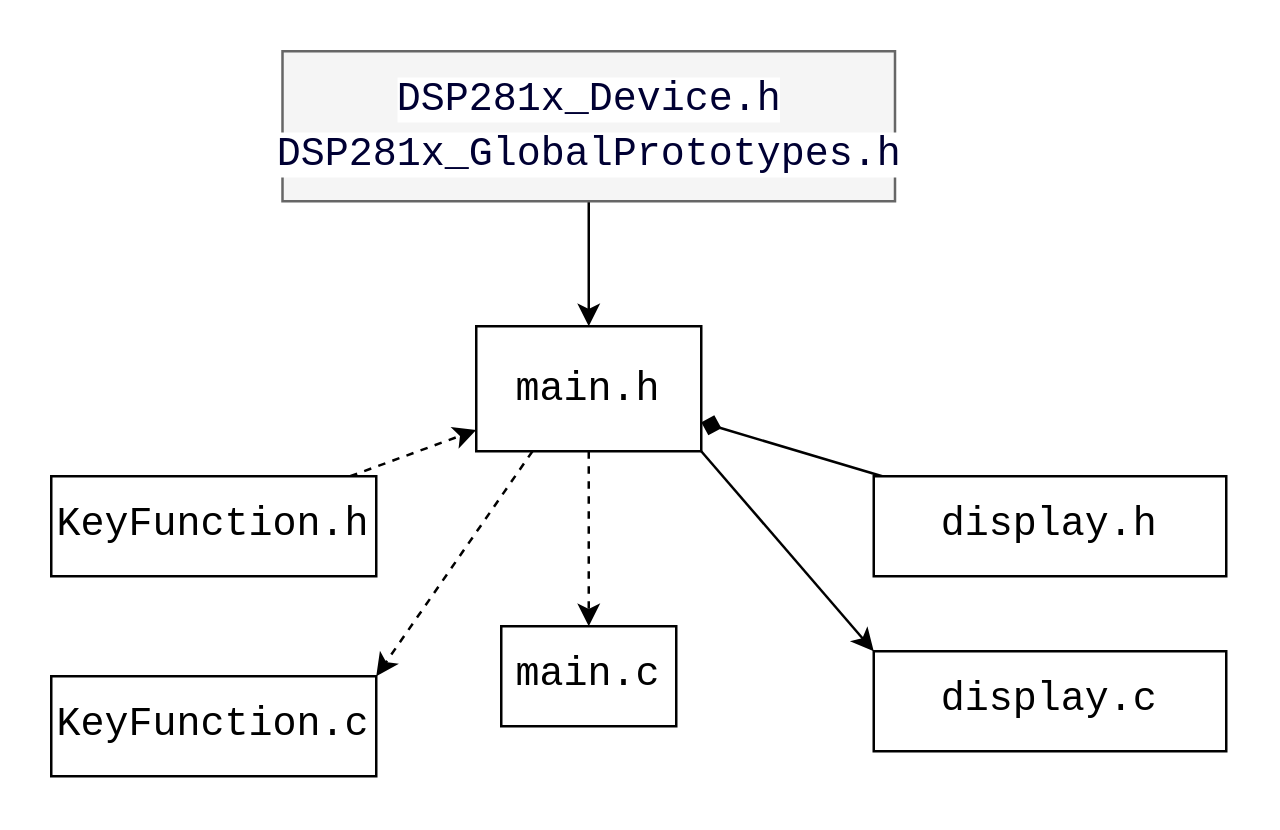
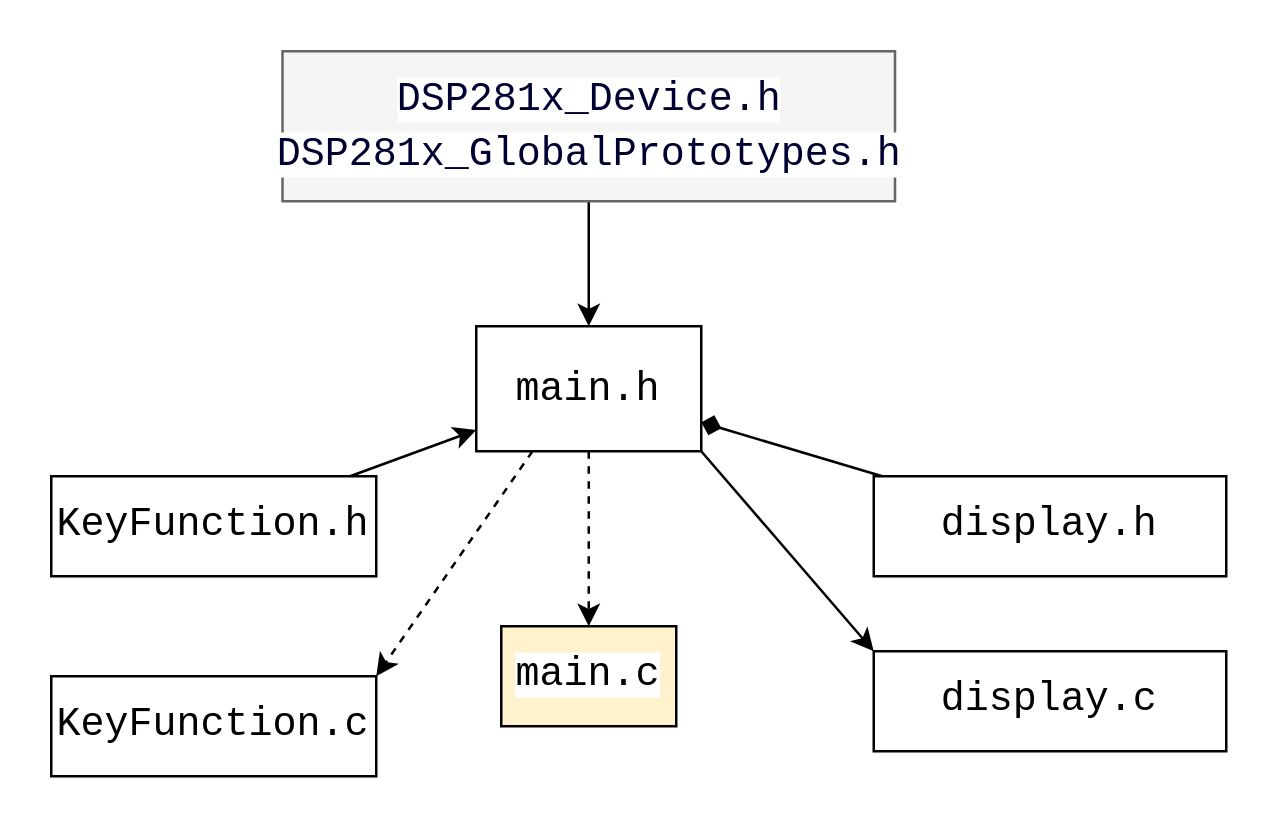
(408, 455) -> (408, 455)
(589, 676) -> (589, 676)
